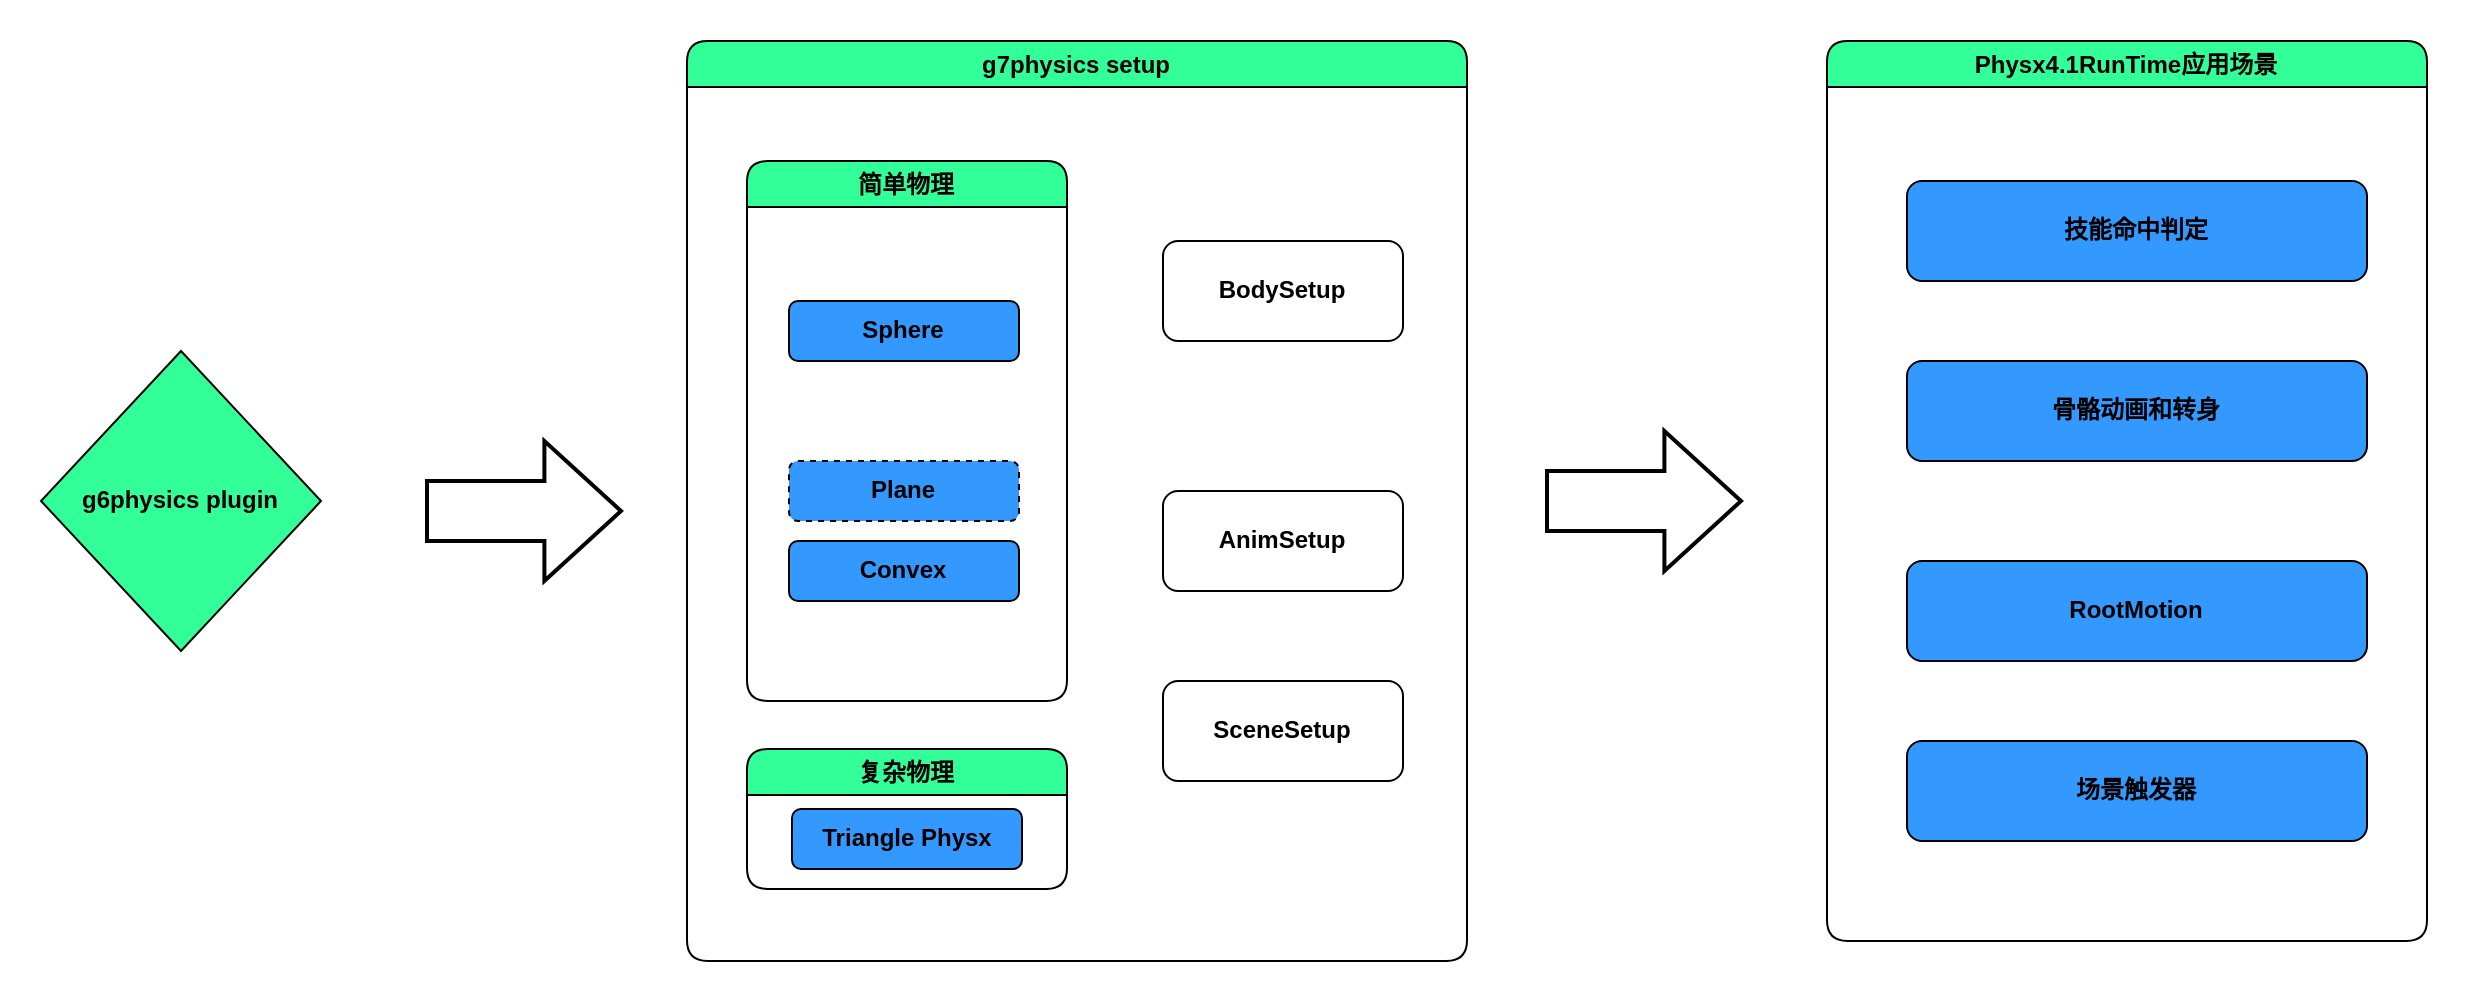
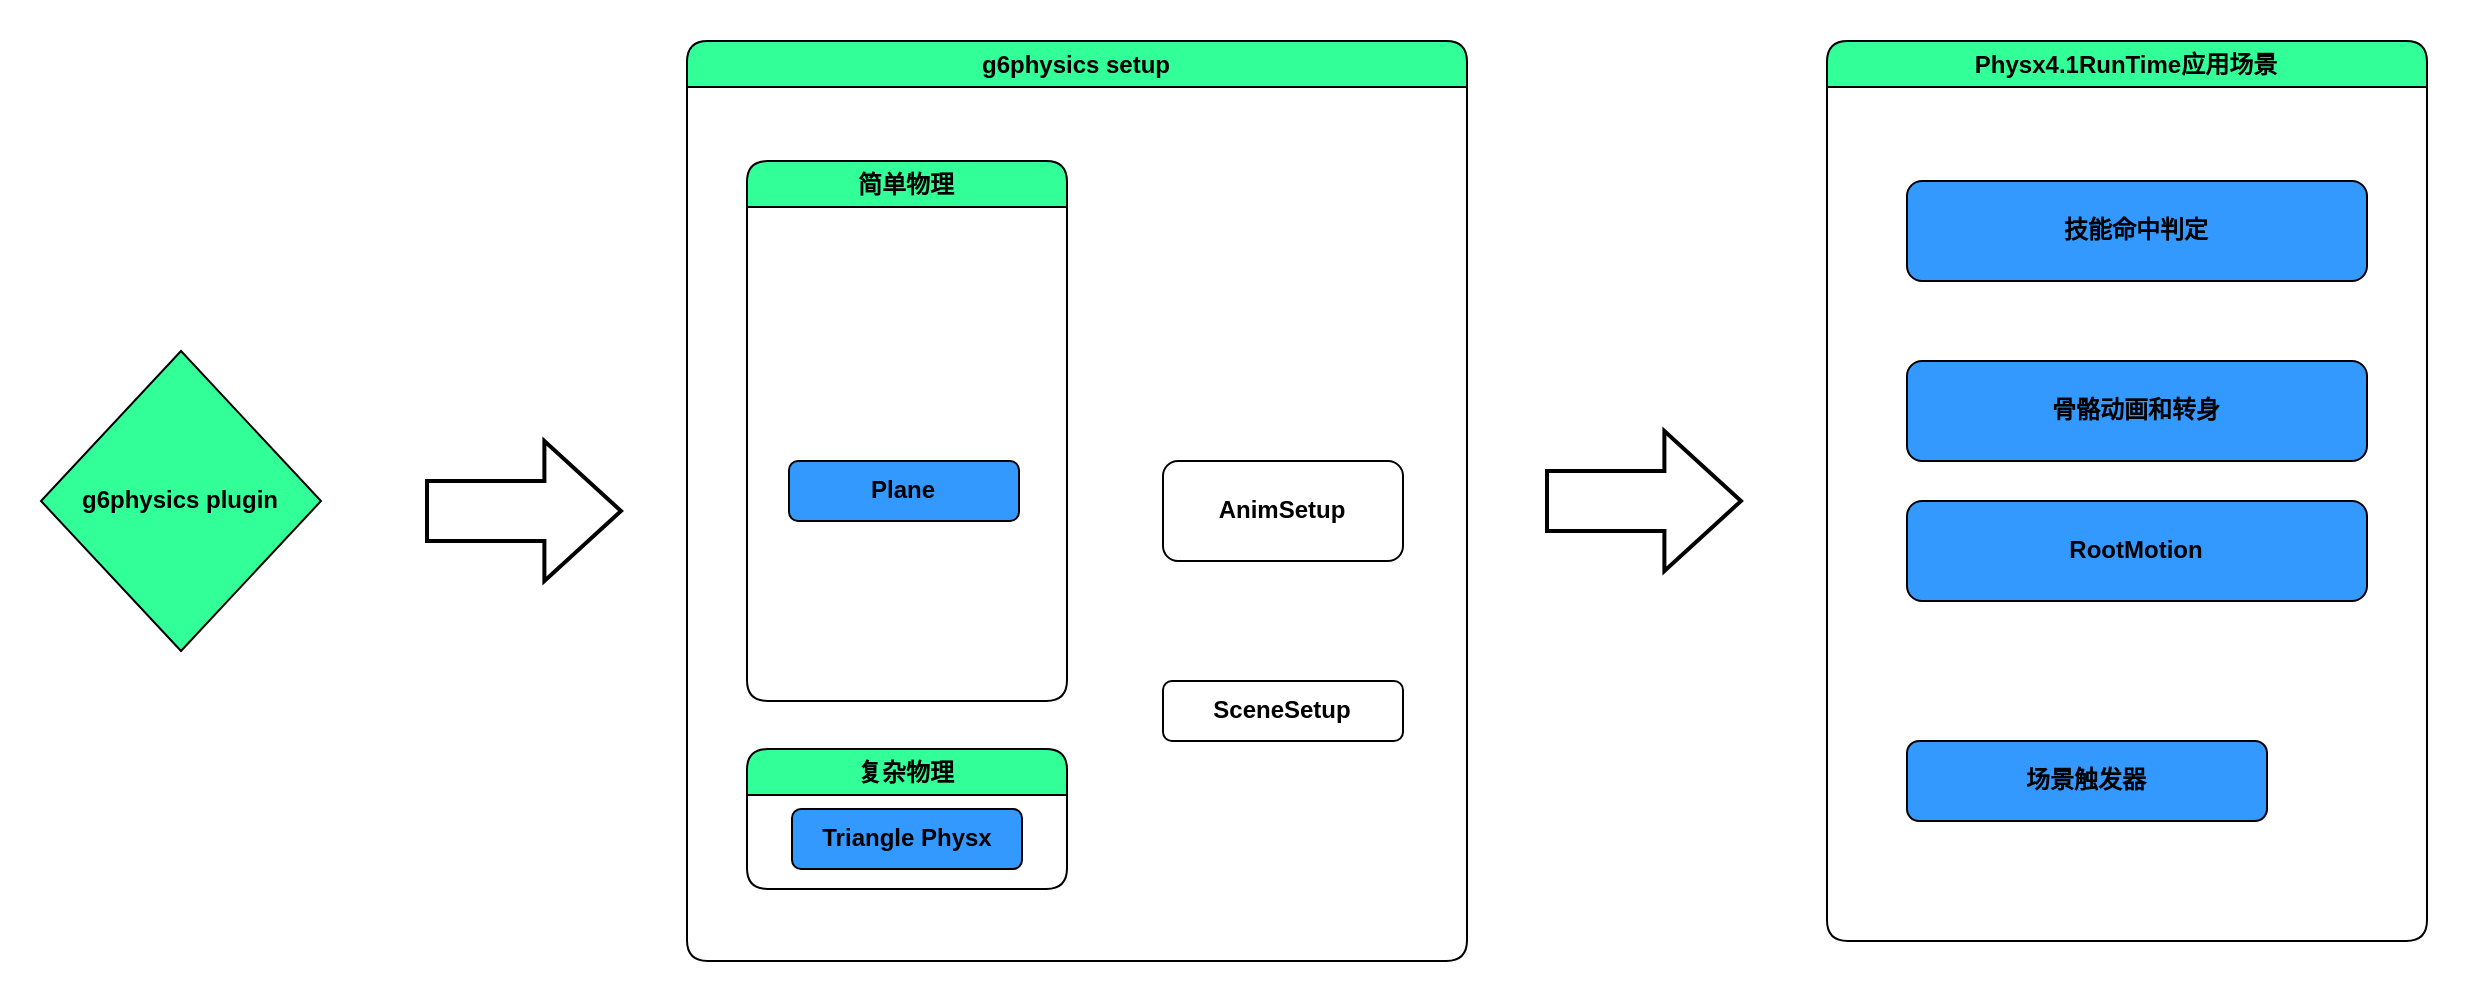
(1076, 65) -> (1076, 65)
(1283, 291) -> none
(904, 331) -> none
(904, 491) -> (904, 491)
(1283, 541) -> (1283, 511)
(904, 571) -> none
(2137, 611) -> (2137, 551)
(1283, 731) -> (1283, 711)
(2137, 791) -> (2087, 781)
